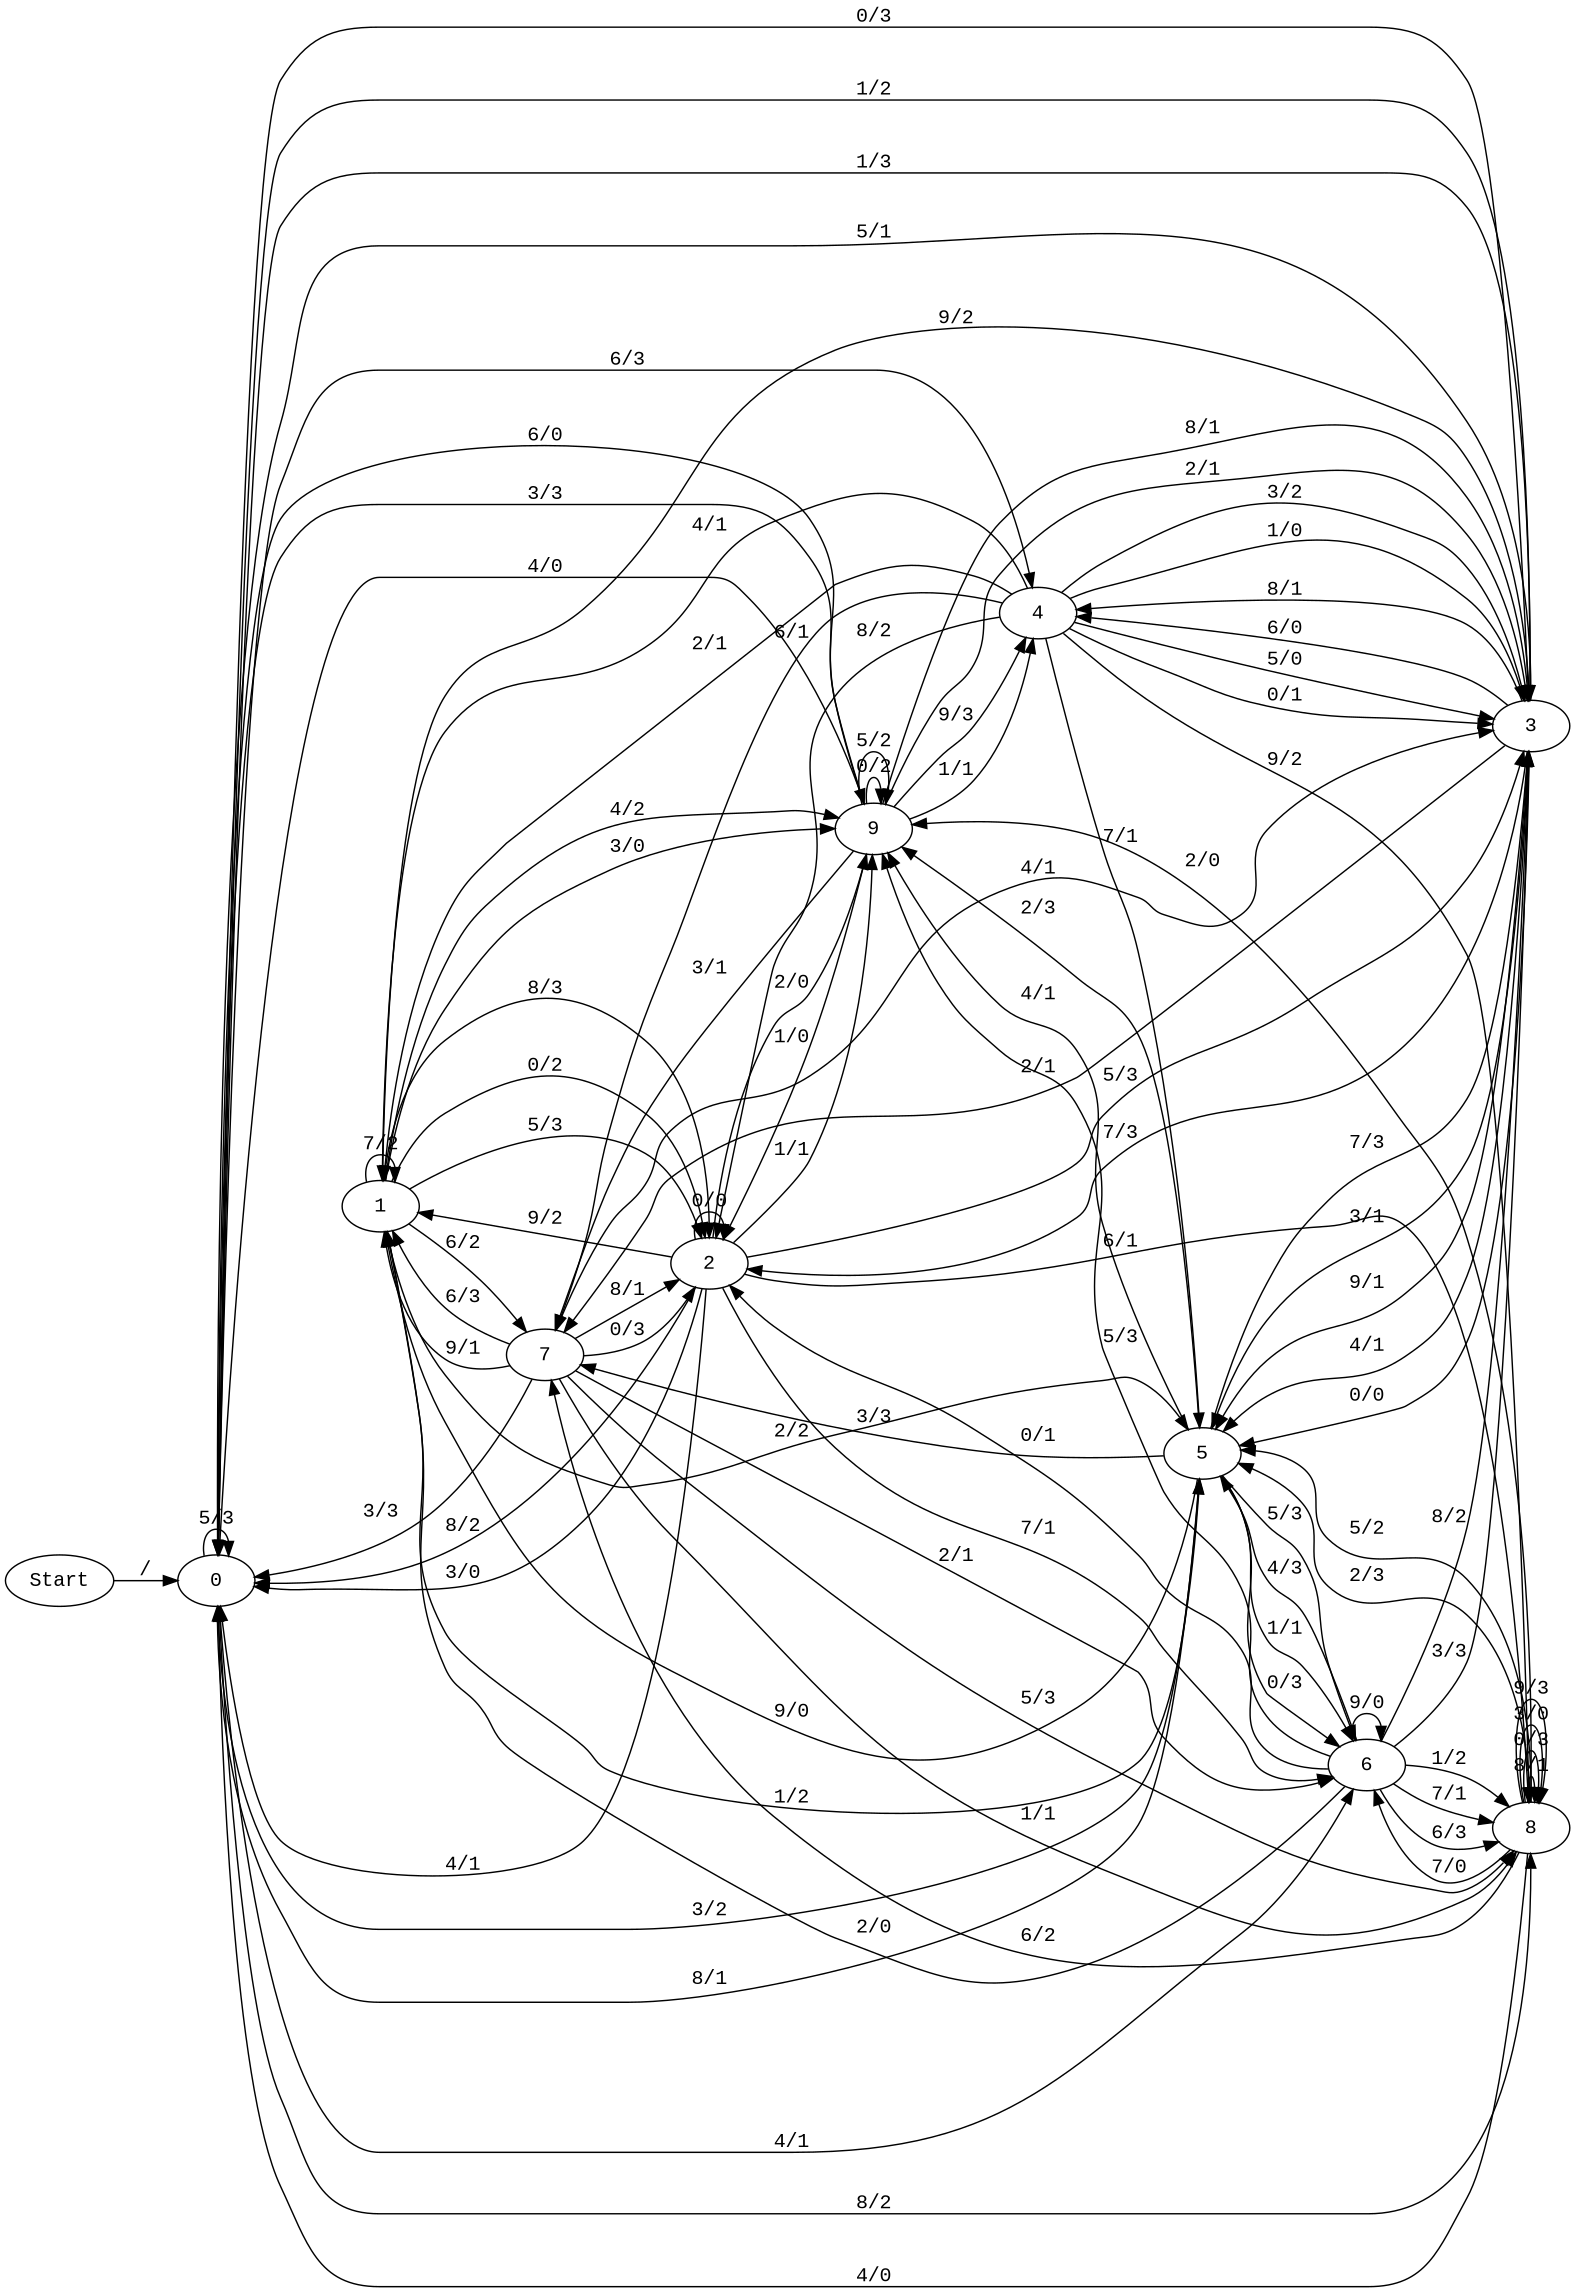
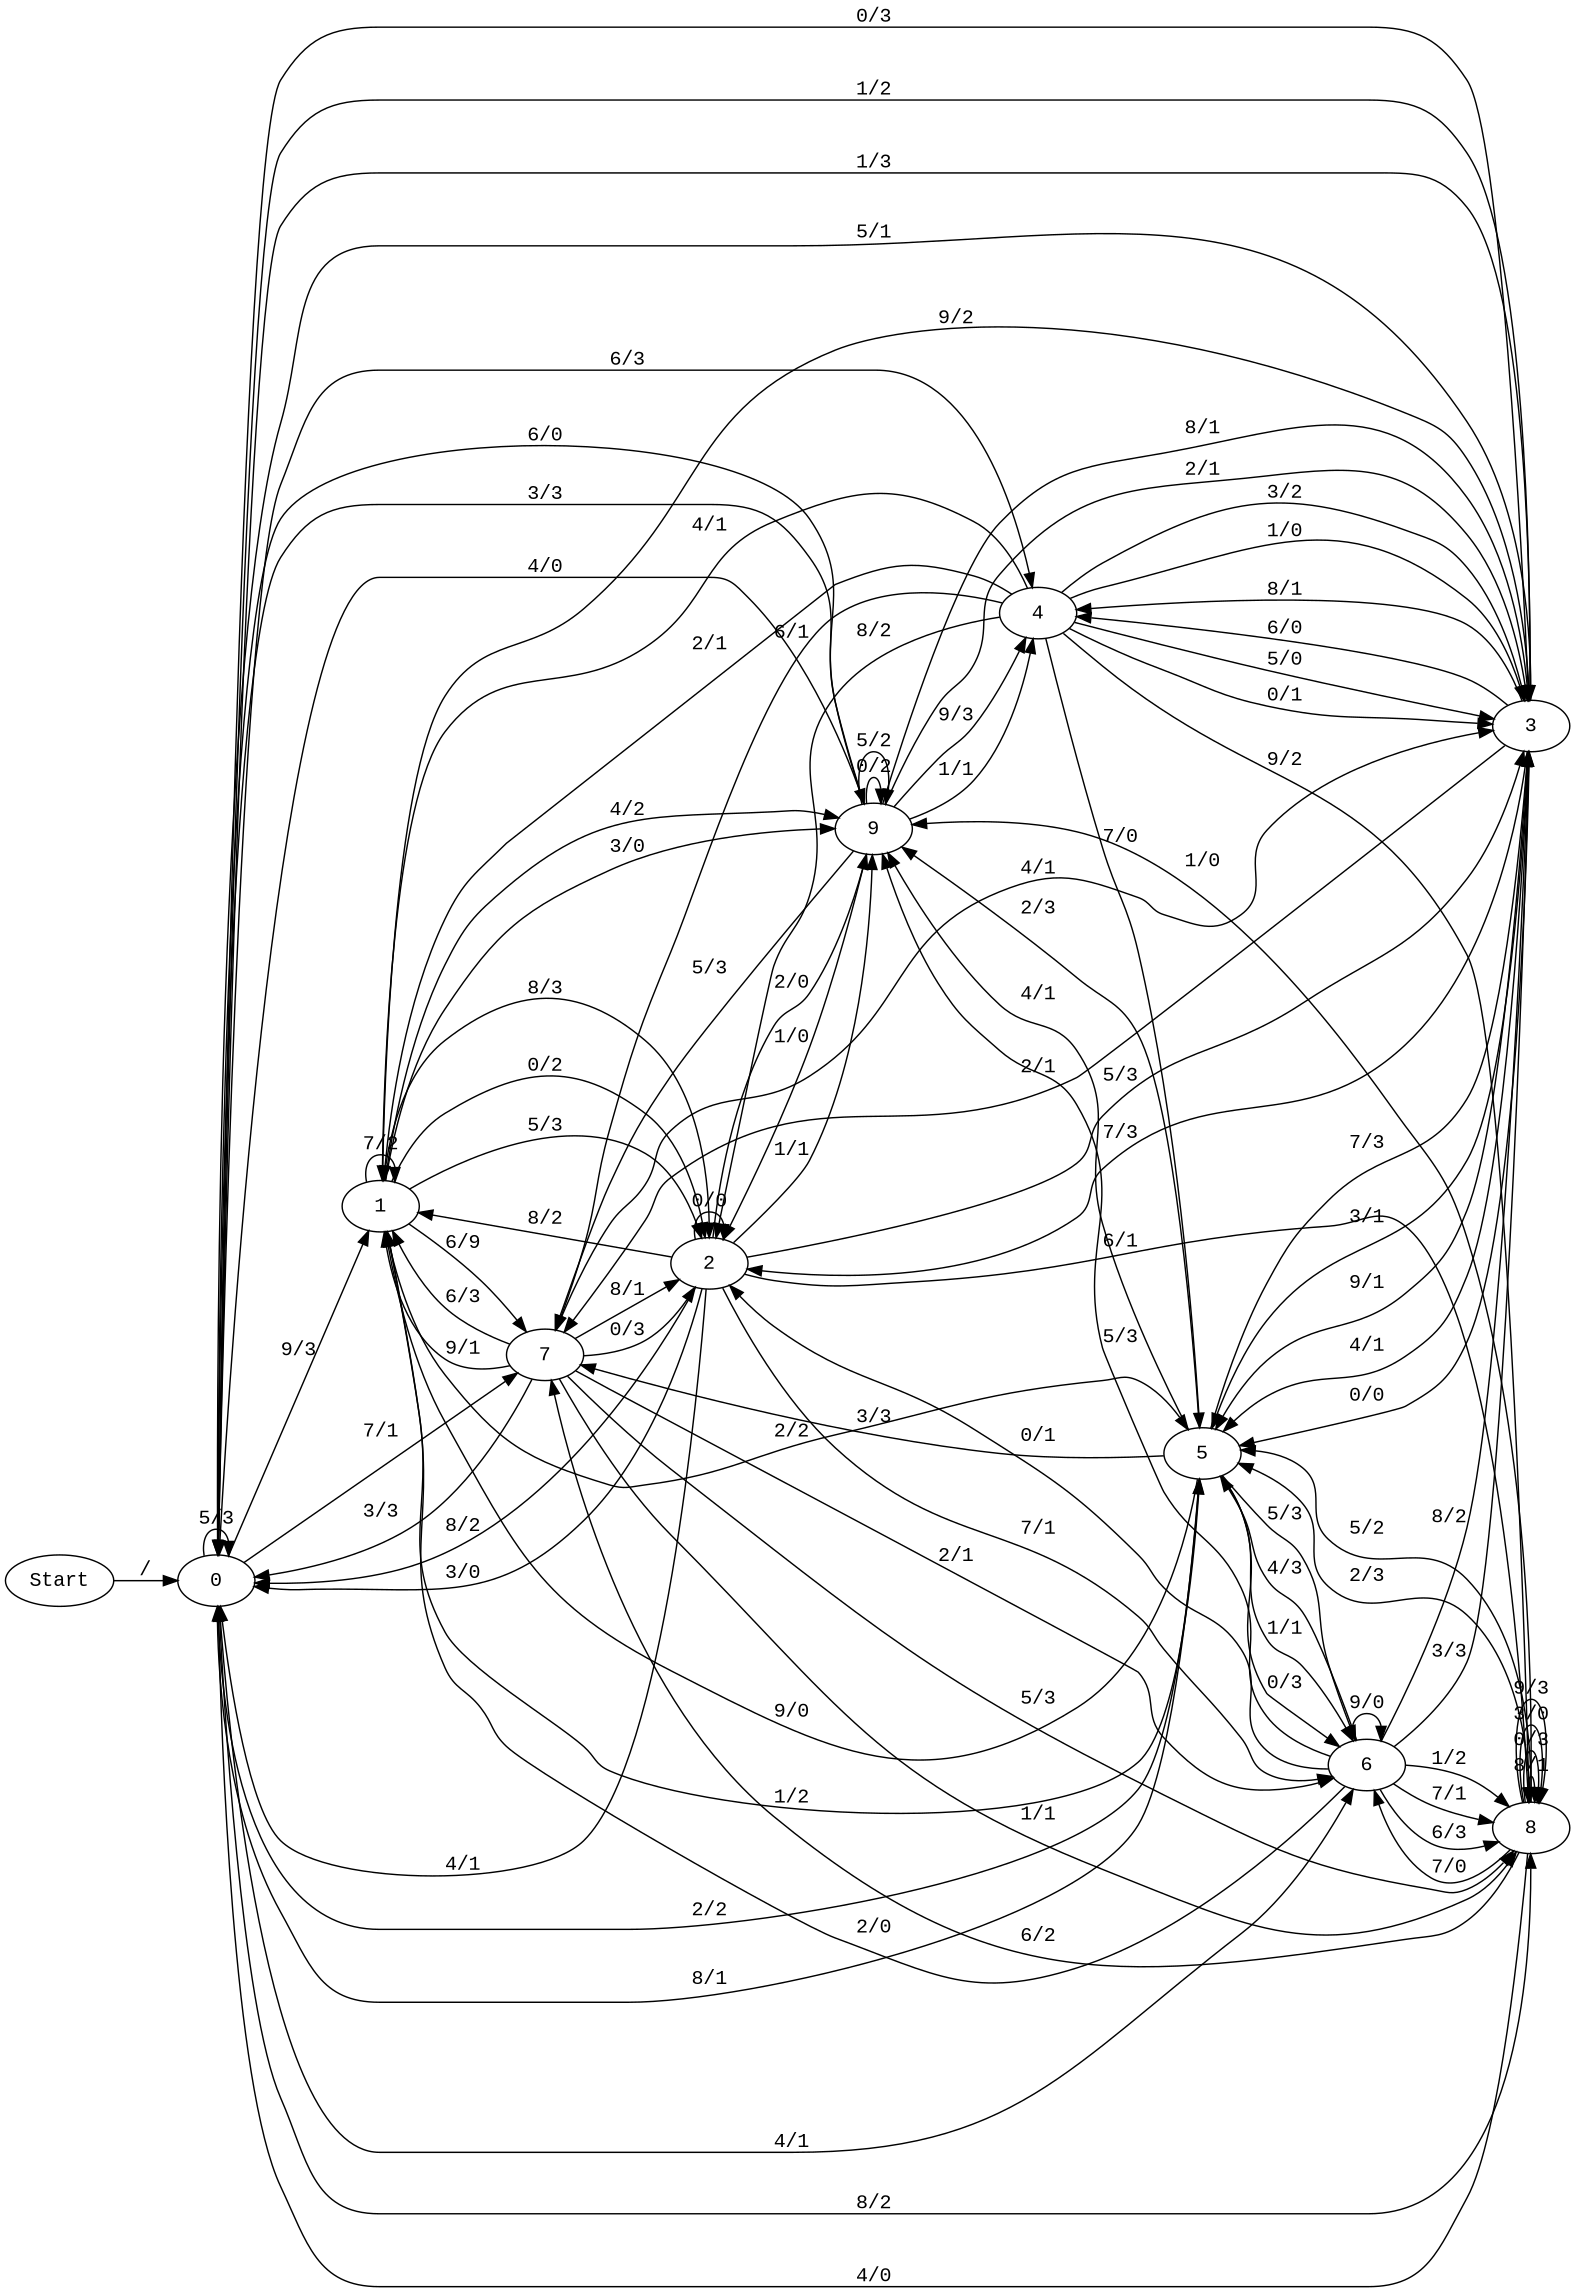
(1120, 837) -> (1120, 837)
(1202, 861) -> (1202, 861)
(709, 968) -> (709, 968)
(545, 1218) -> (545, 1218)
(463, 1243) -> (463, 1243)
none -> (296, 1400)
none -> (375, 1472)
(709, 1910) -> (709, 1910)
